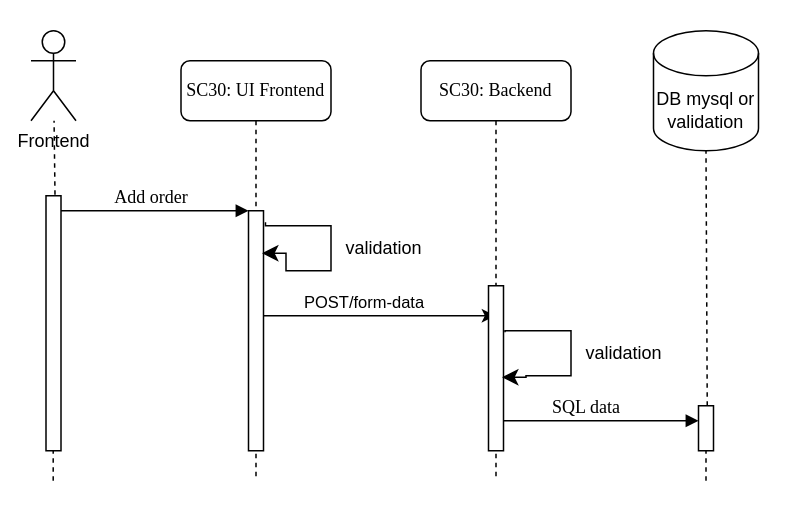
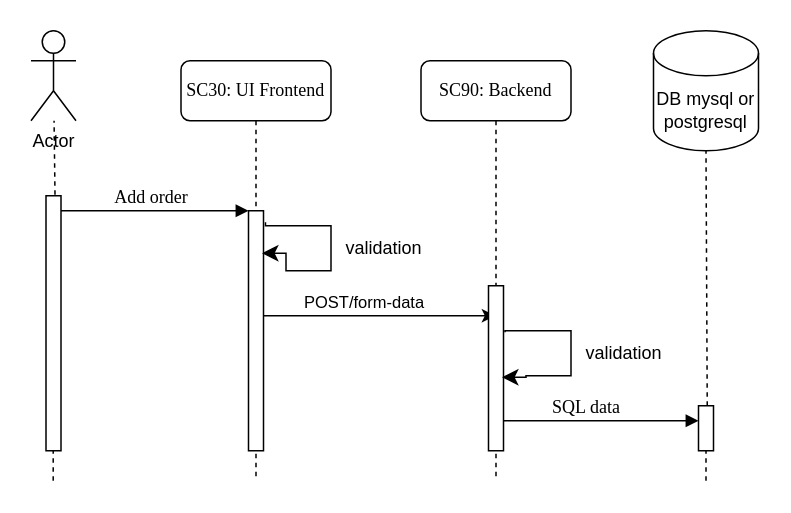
(496, 91) -> (496, 91)
(706, 110) -> (706, 110)
(54, 142) -> (54, 142)
